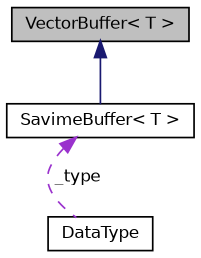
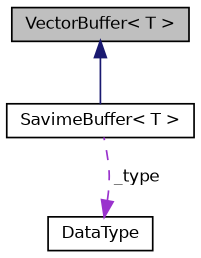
(49, 186) -> (109, 169)
